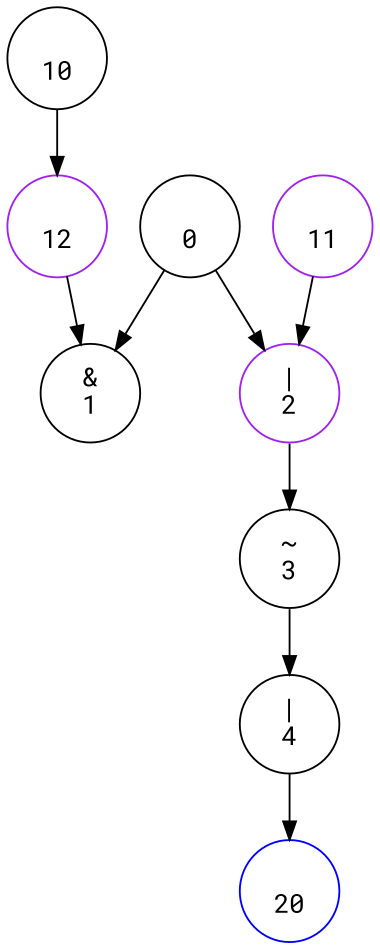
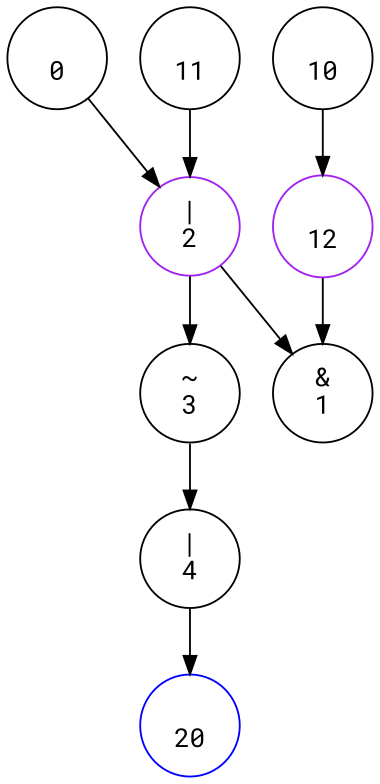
(323, 226) -> (190, 58)
(145, 302) -> (250, 302)
